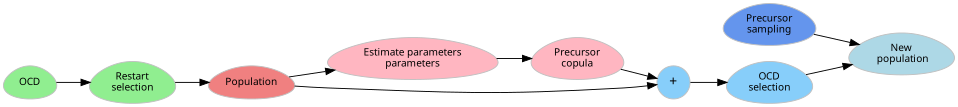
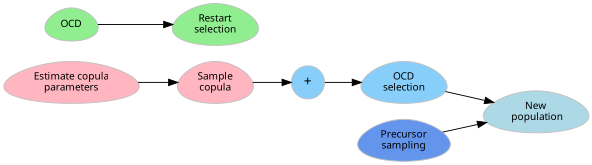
(413, 59) -> (72, 82)
(577, 59) -> (215, 82)
(252, 82) -> none
